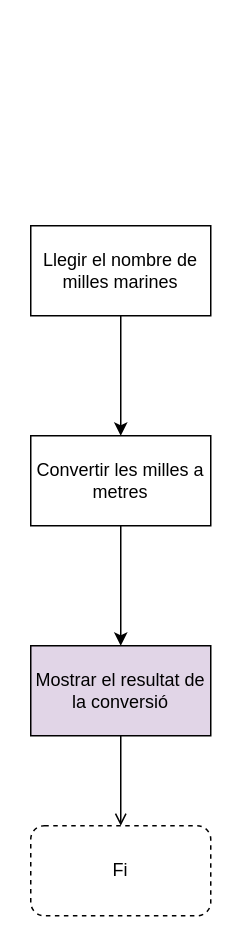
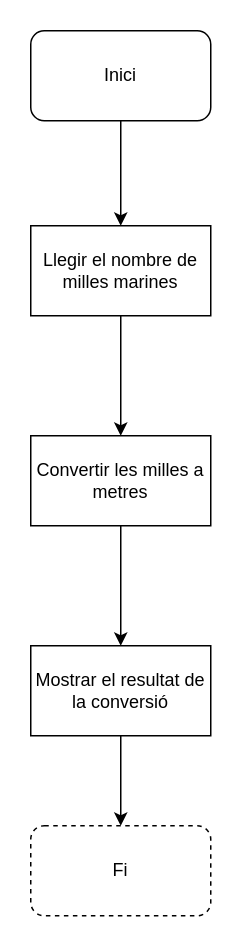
none -> (121, 76)
none -> (121, 168)
(121, 691) -> (121, 691)
(121, 816) -> (121, 814)
